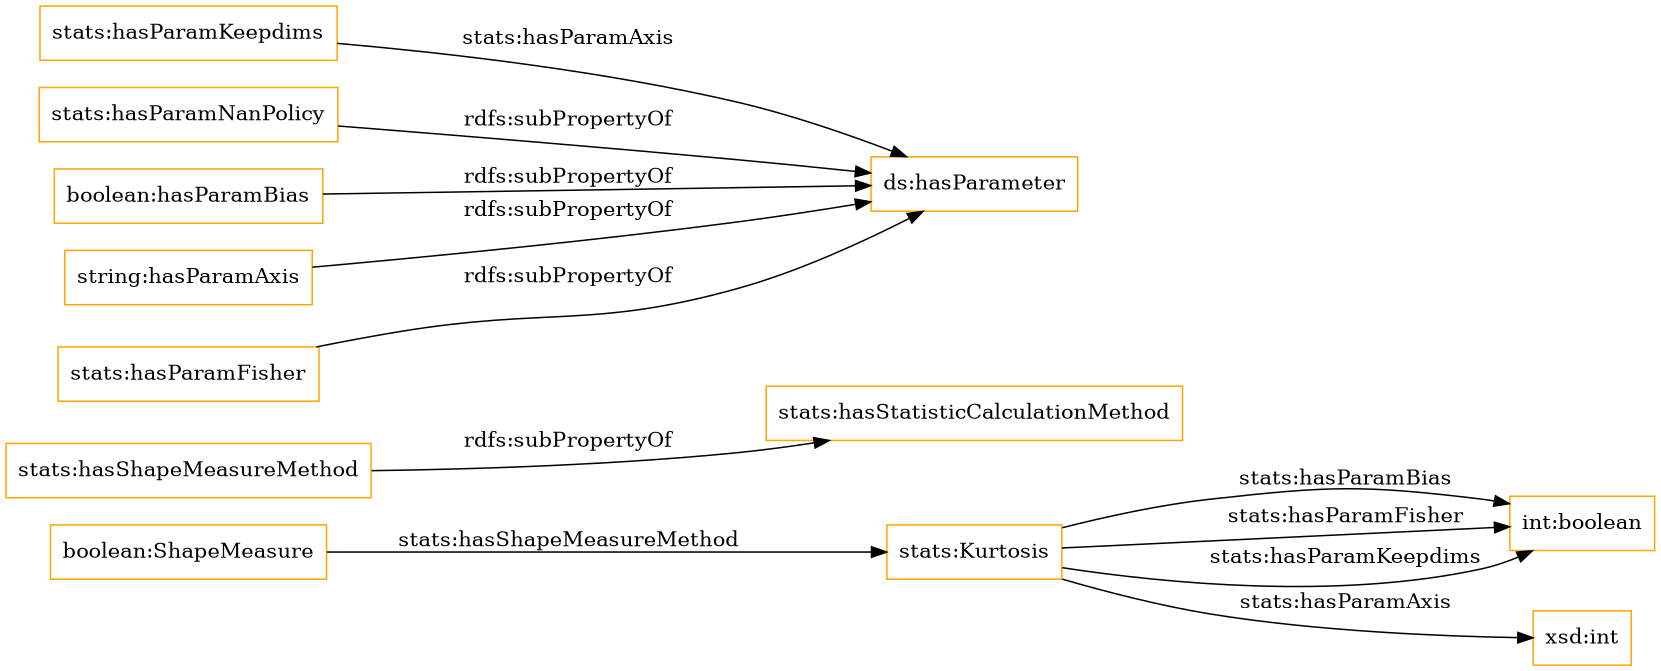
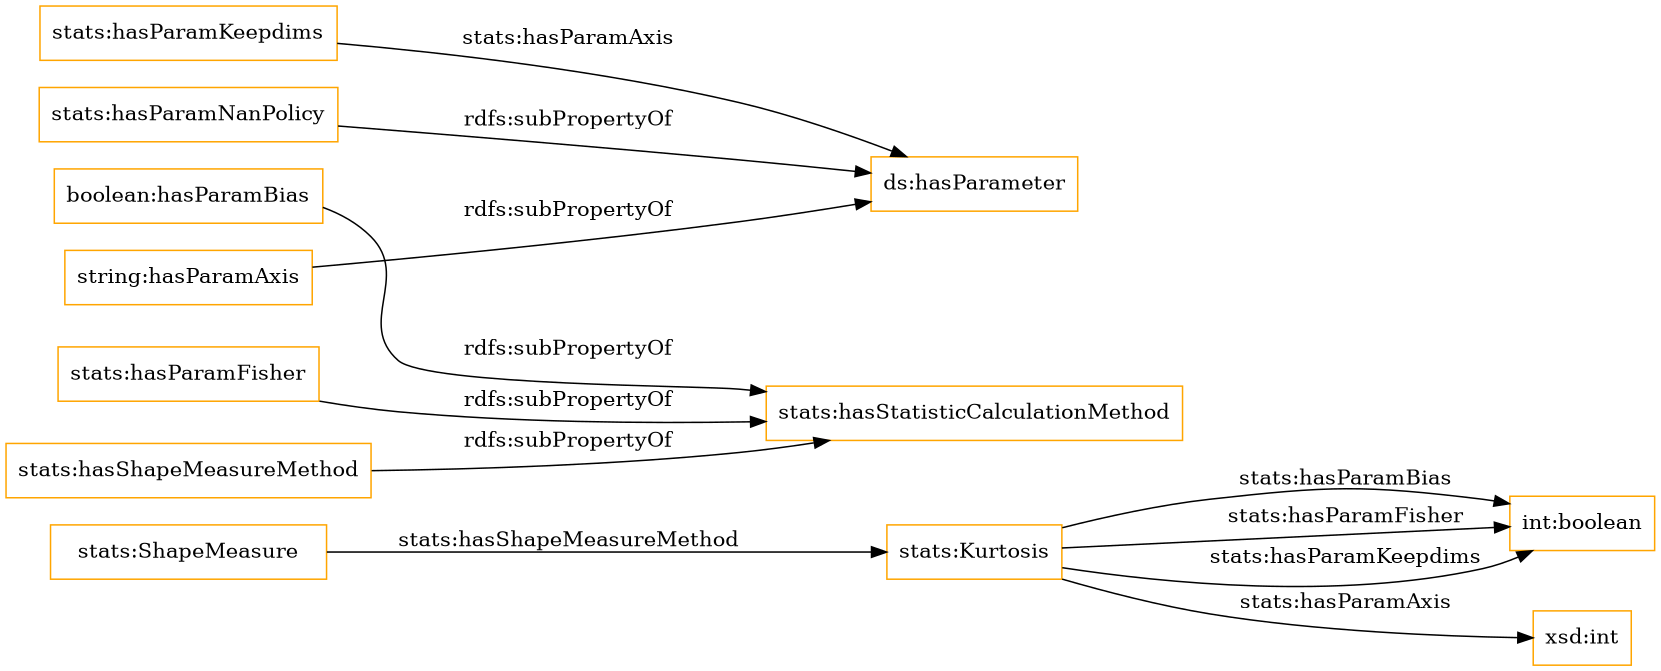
(589, 190) -> (479, 377)
(620, 312) -> (534, 420)
(189, 552) -> (189, 552)
